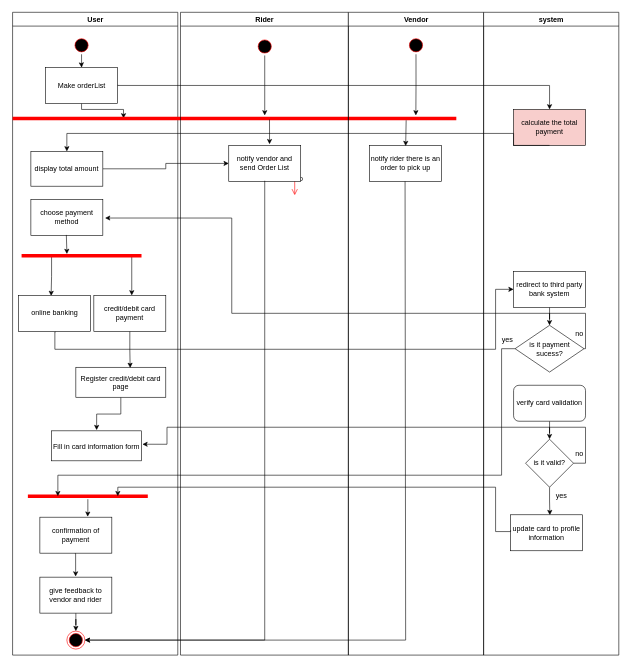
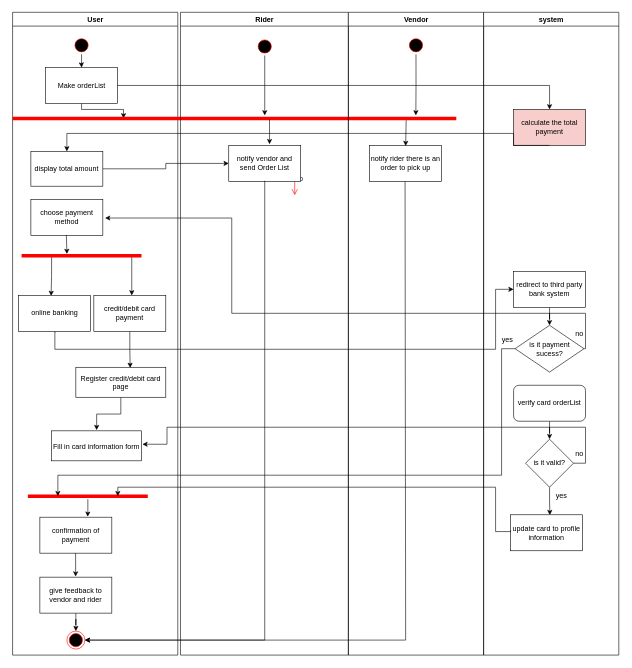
(550, 404) -> (550, 404)
